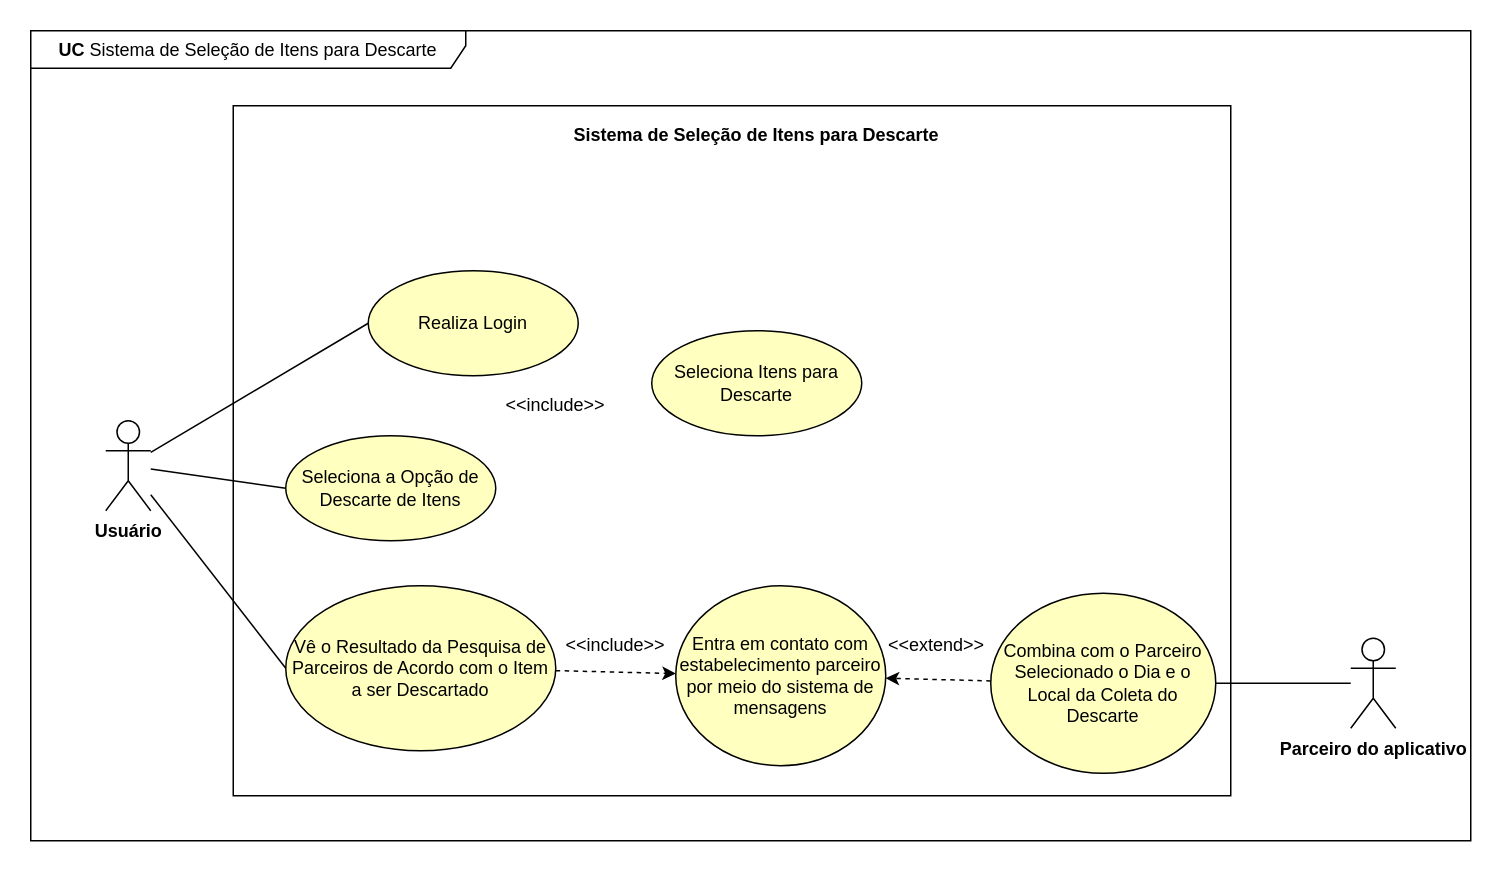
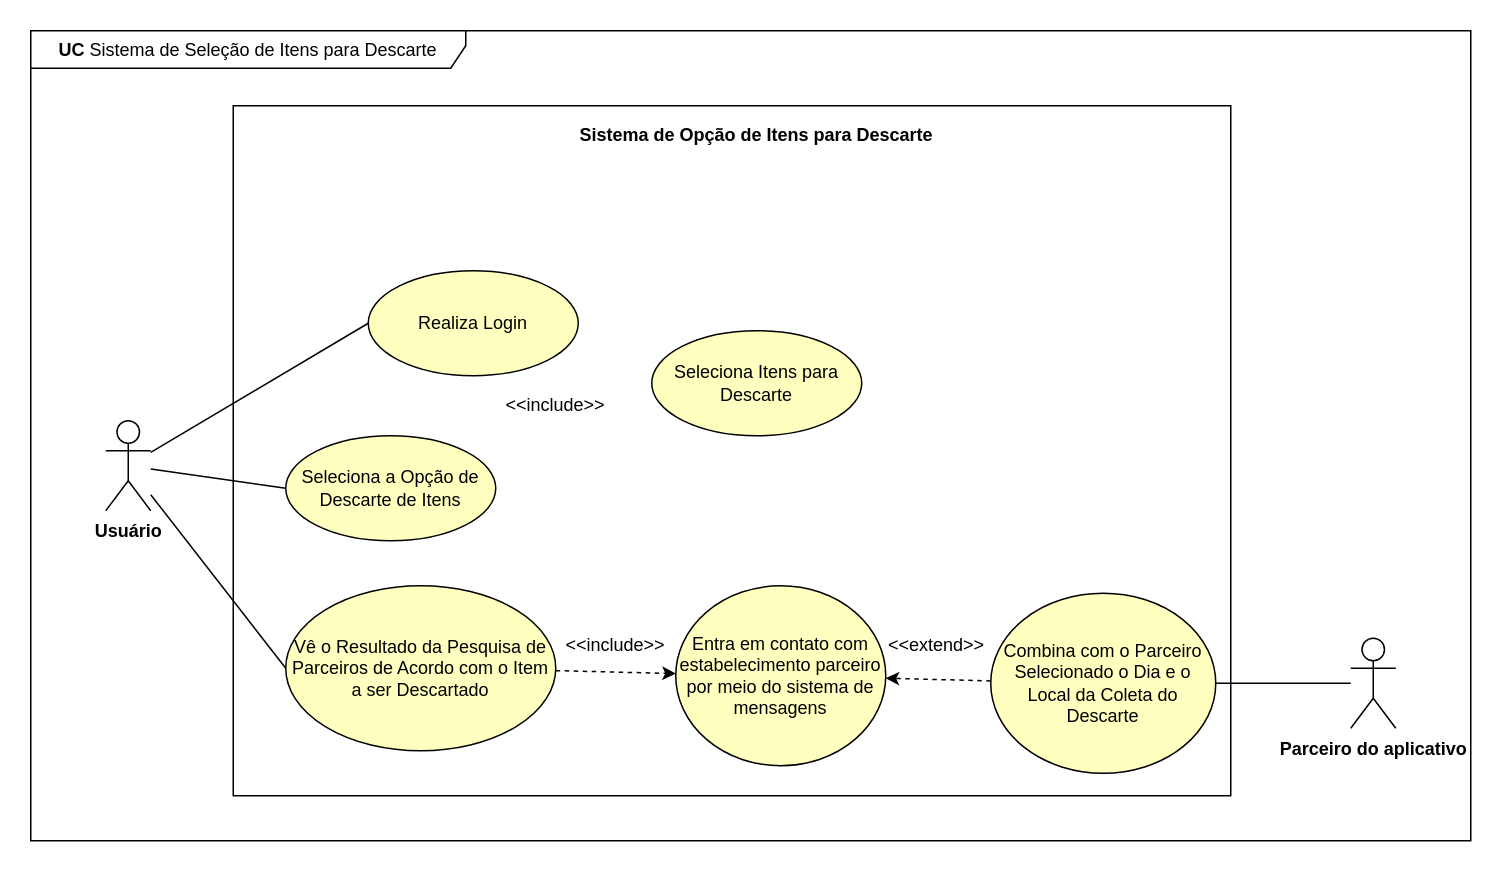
(757, 136) -> (757, 136)
